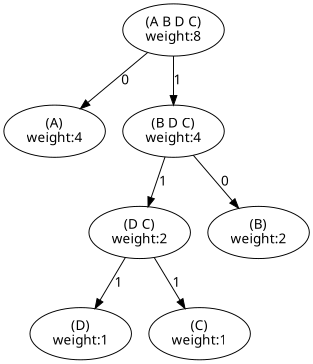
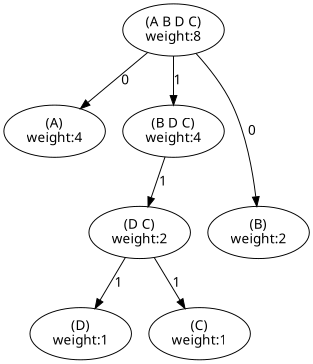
(213, 178) -> (238, 120)
